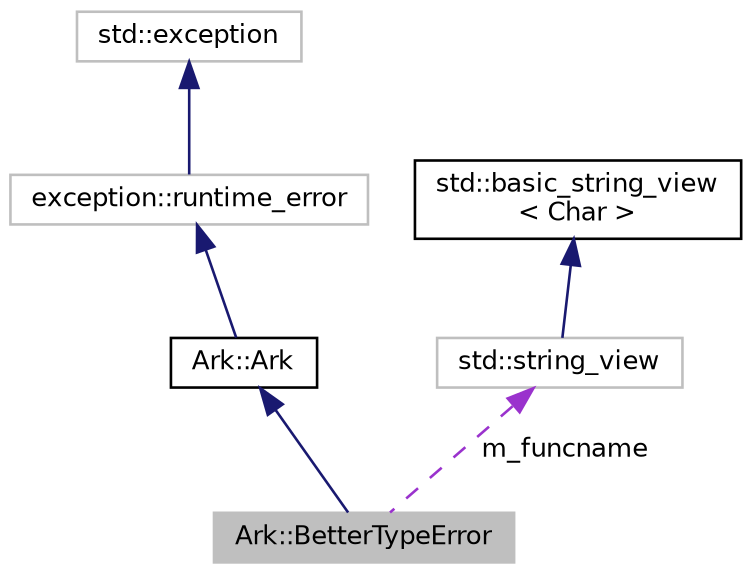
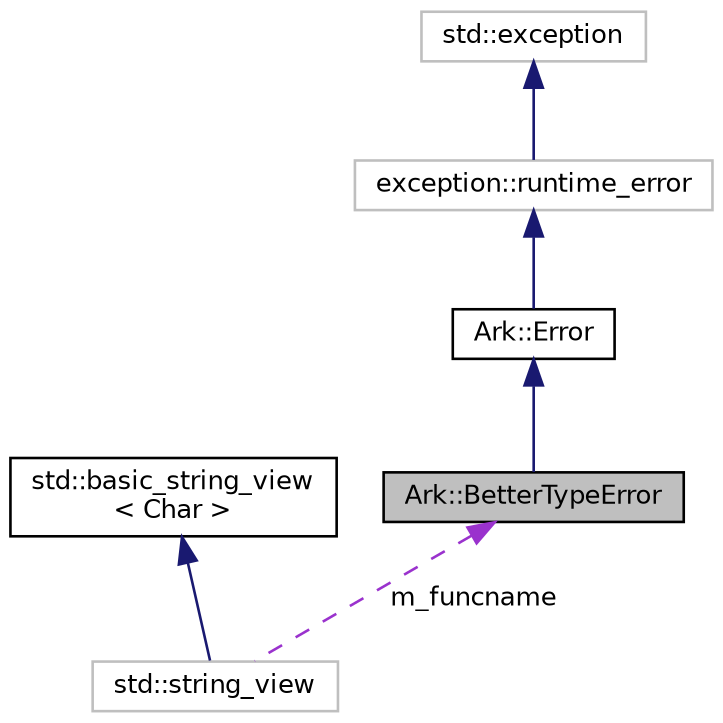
(244, 363) -> (534, 334)
(451, 459) -> (363, 598)
(364, 538) -> (534, 497)
